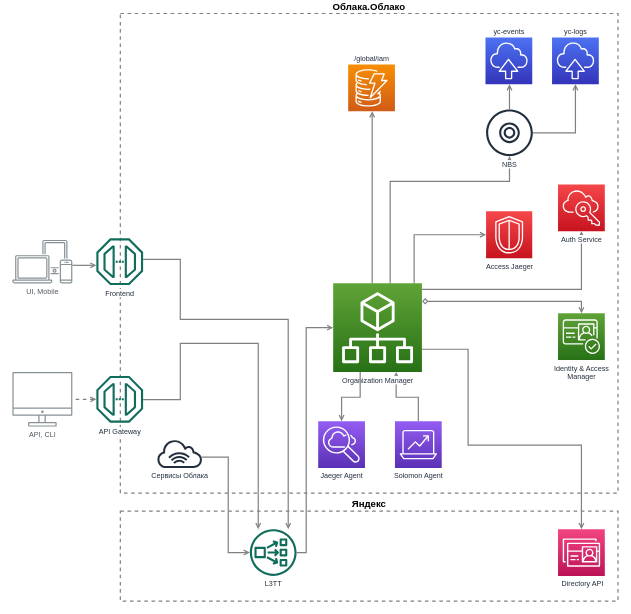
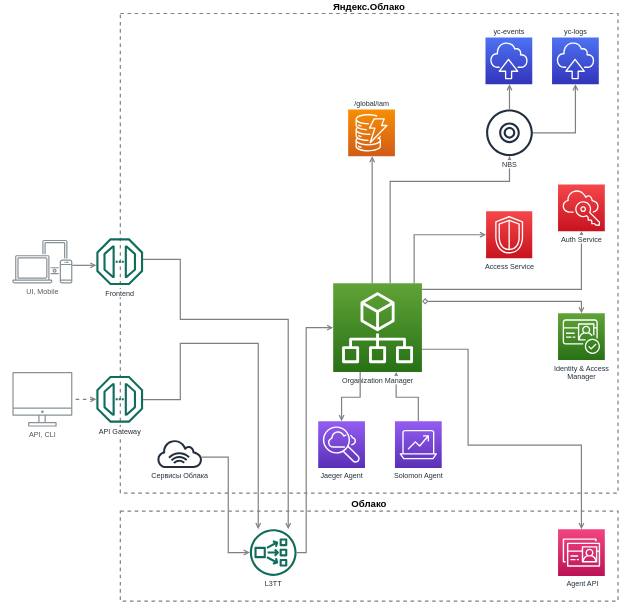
(369, 6) -> (369, 6)
(372, 88) -> (372, 133)
(510, 267) -> (510, 267)
(369, 504) -> (369, 504)
(582, 585) -> (582, 585)
